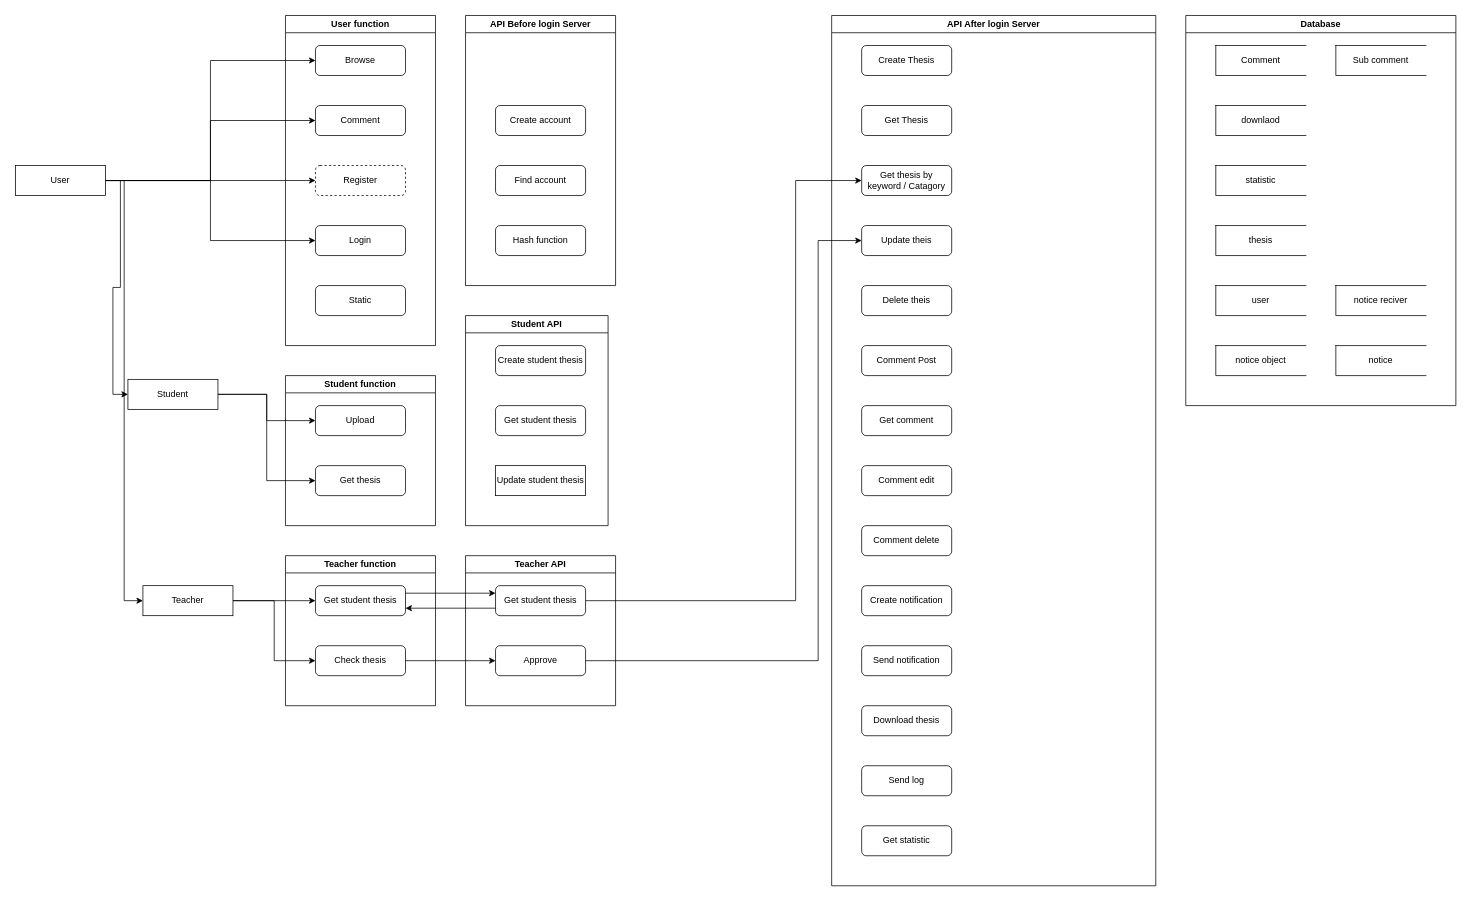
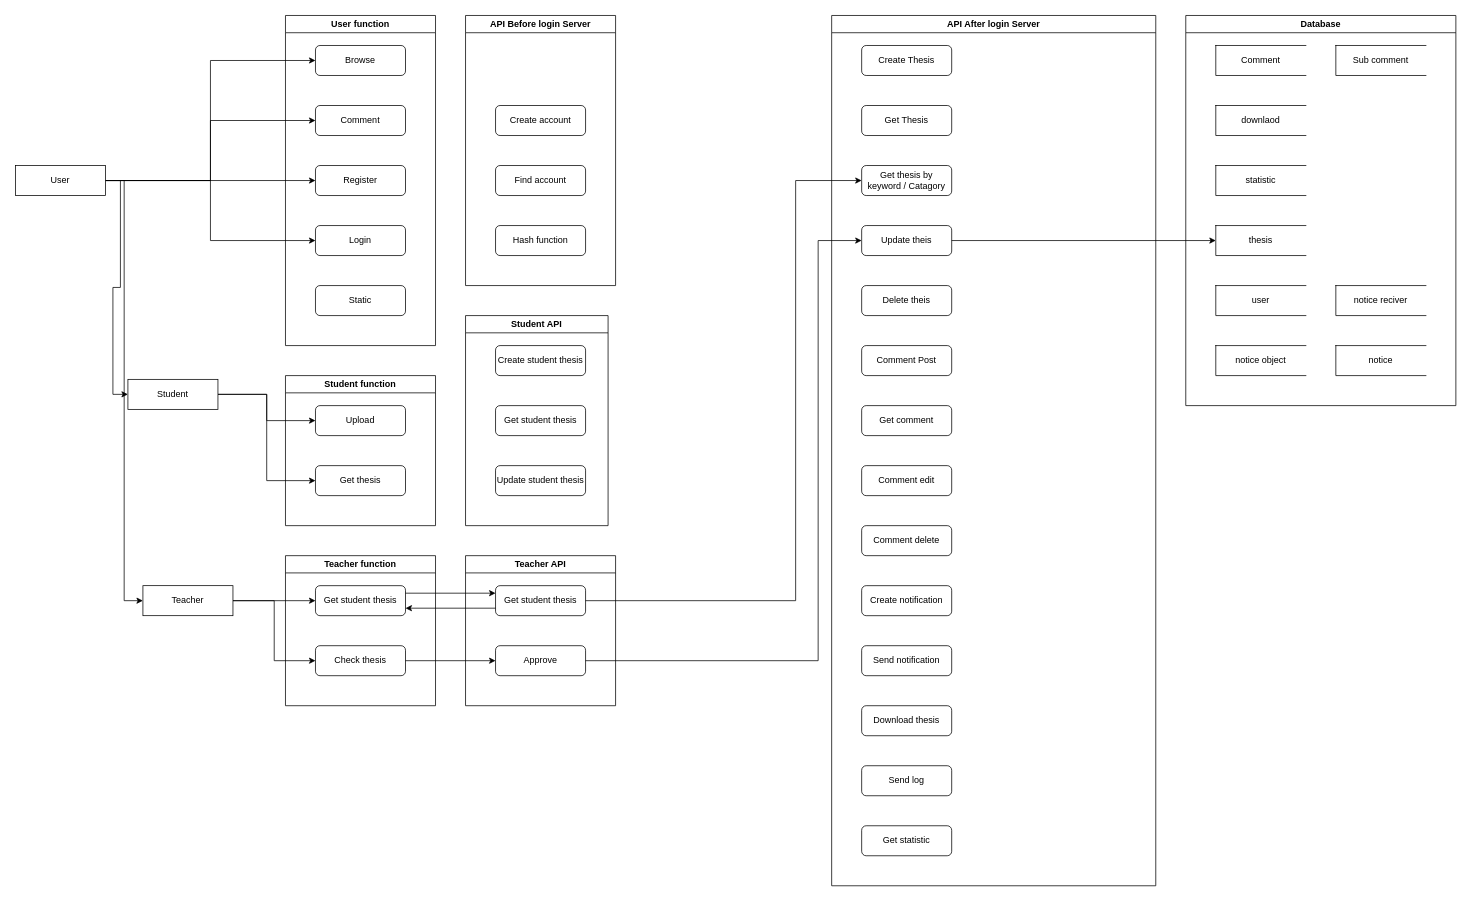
(360, 180) -> (360, 180)
none -> (1080, 240)
(540, 480) -> (540, 480)
